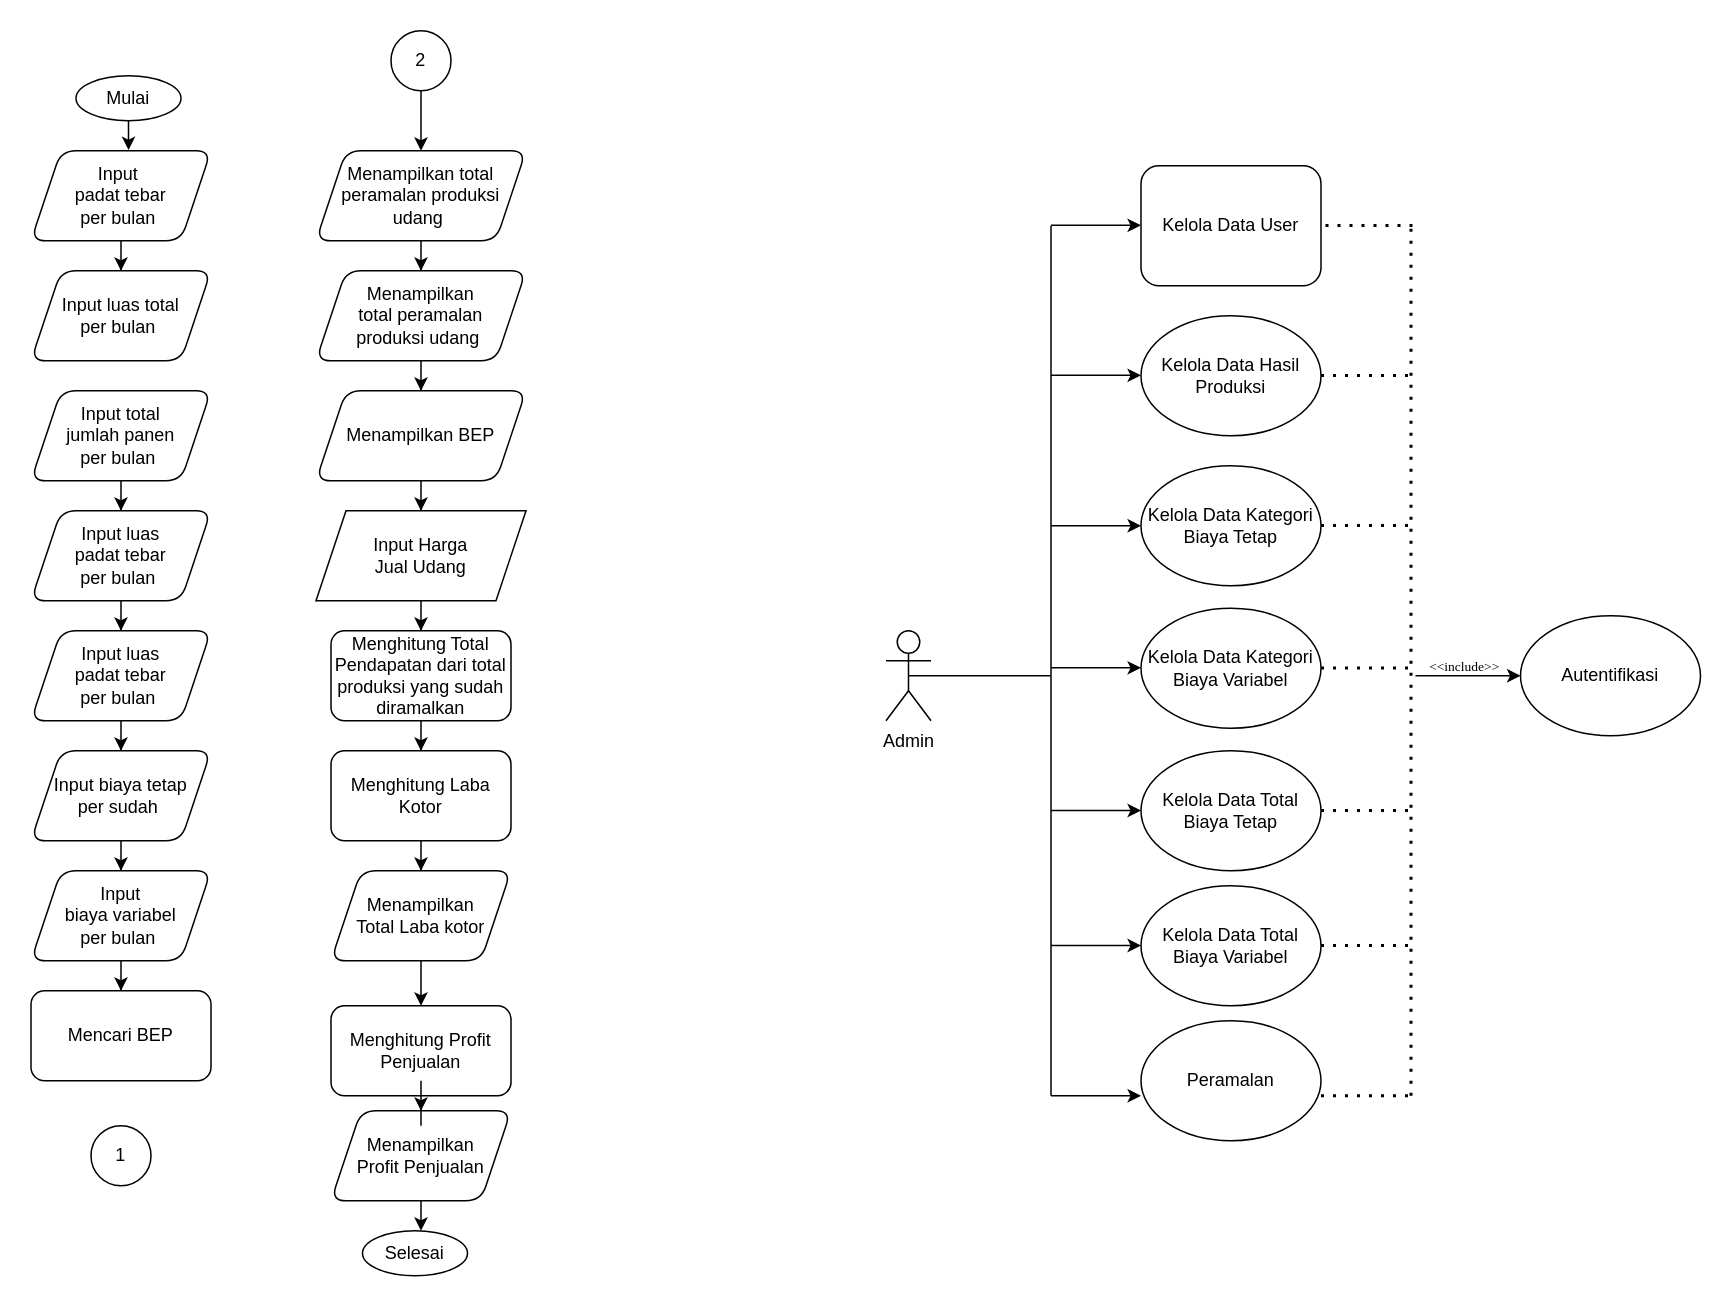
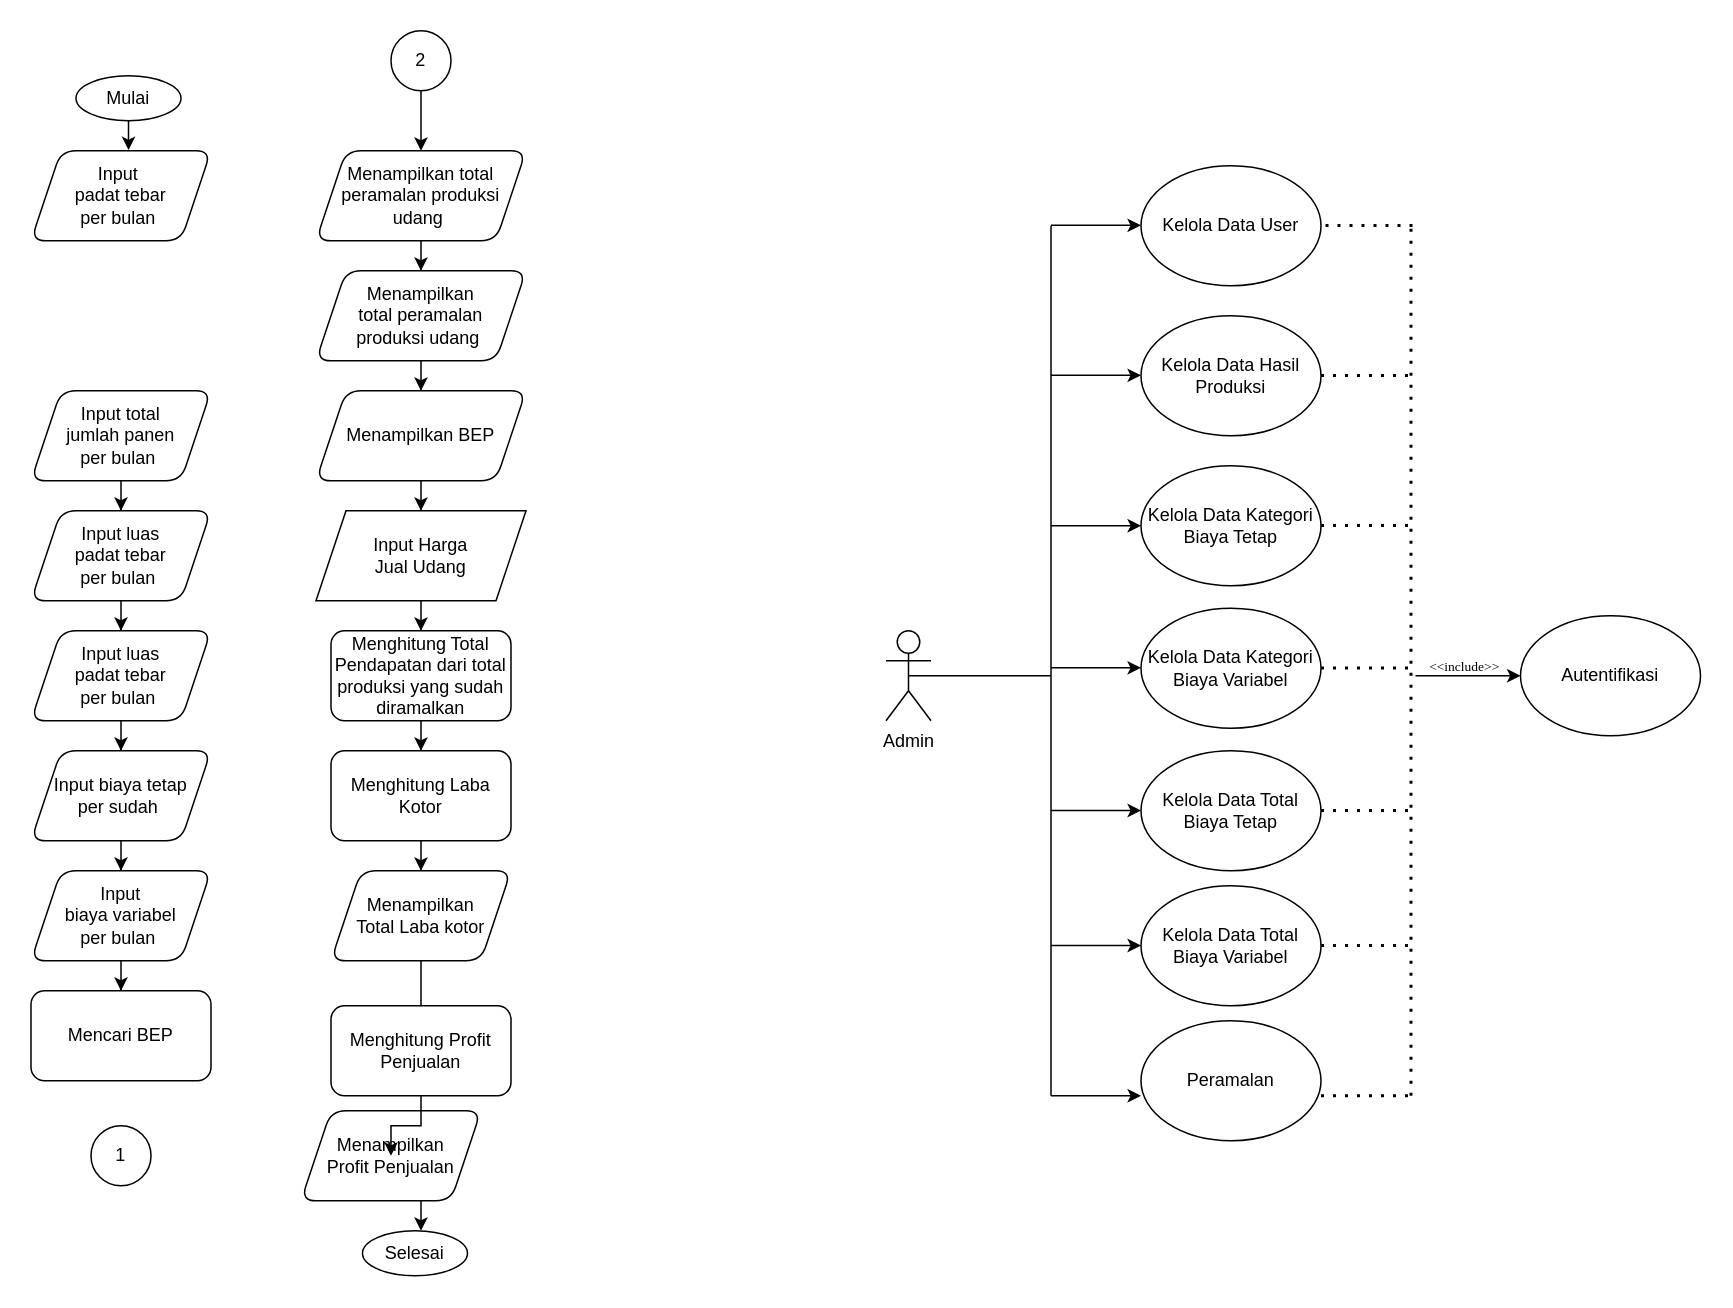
(1231, 226) -> (1231, 226)
(121, 261) -> none
(121, 316) -> none
(421, 994) -> (421, 998)
(421, 1156) -> (391, 1156)
